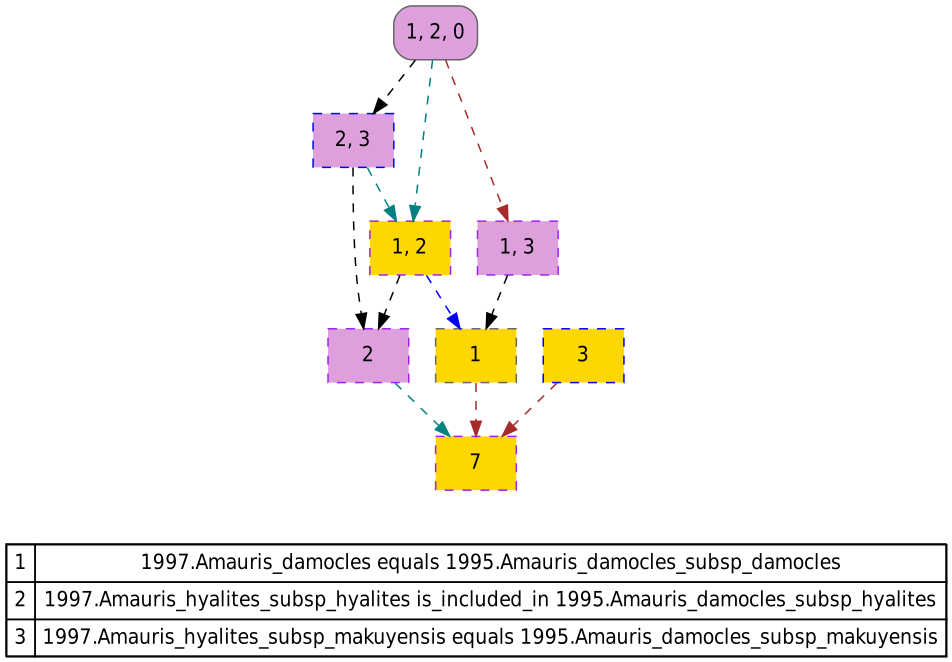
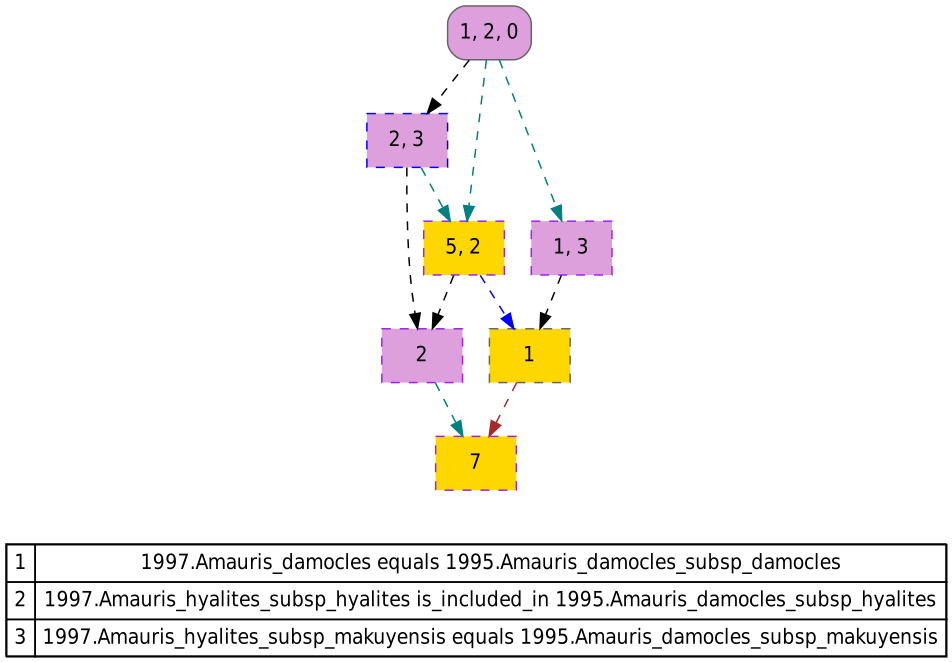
(474, 133) -> (528, 133)
(410, 248) -> (464, 248)
(584, 356) -> none
